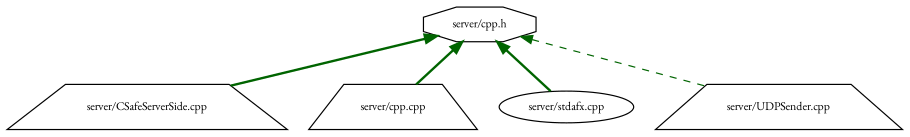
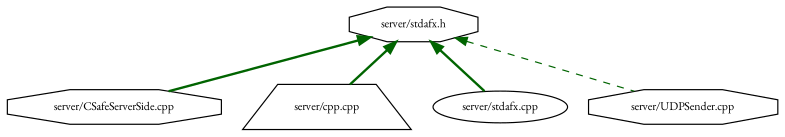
(480, 24) -> (414, 24)
(147, 107) -> (114, 107)
(779, 107) -> (683, 107)
